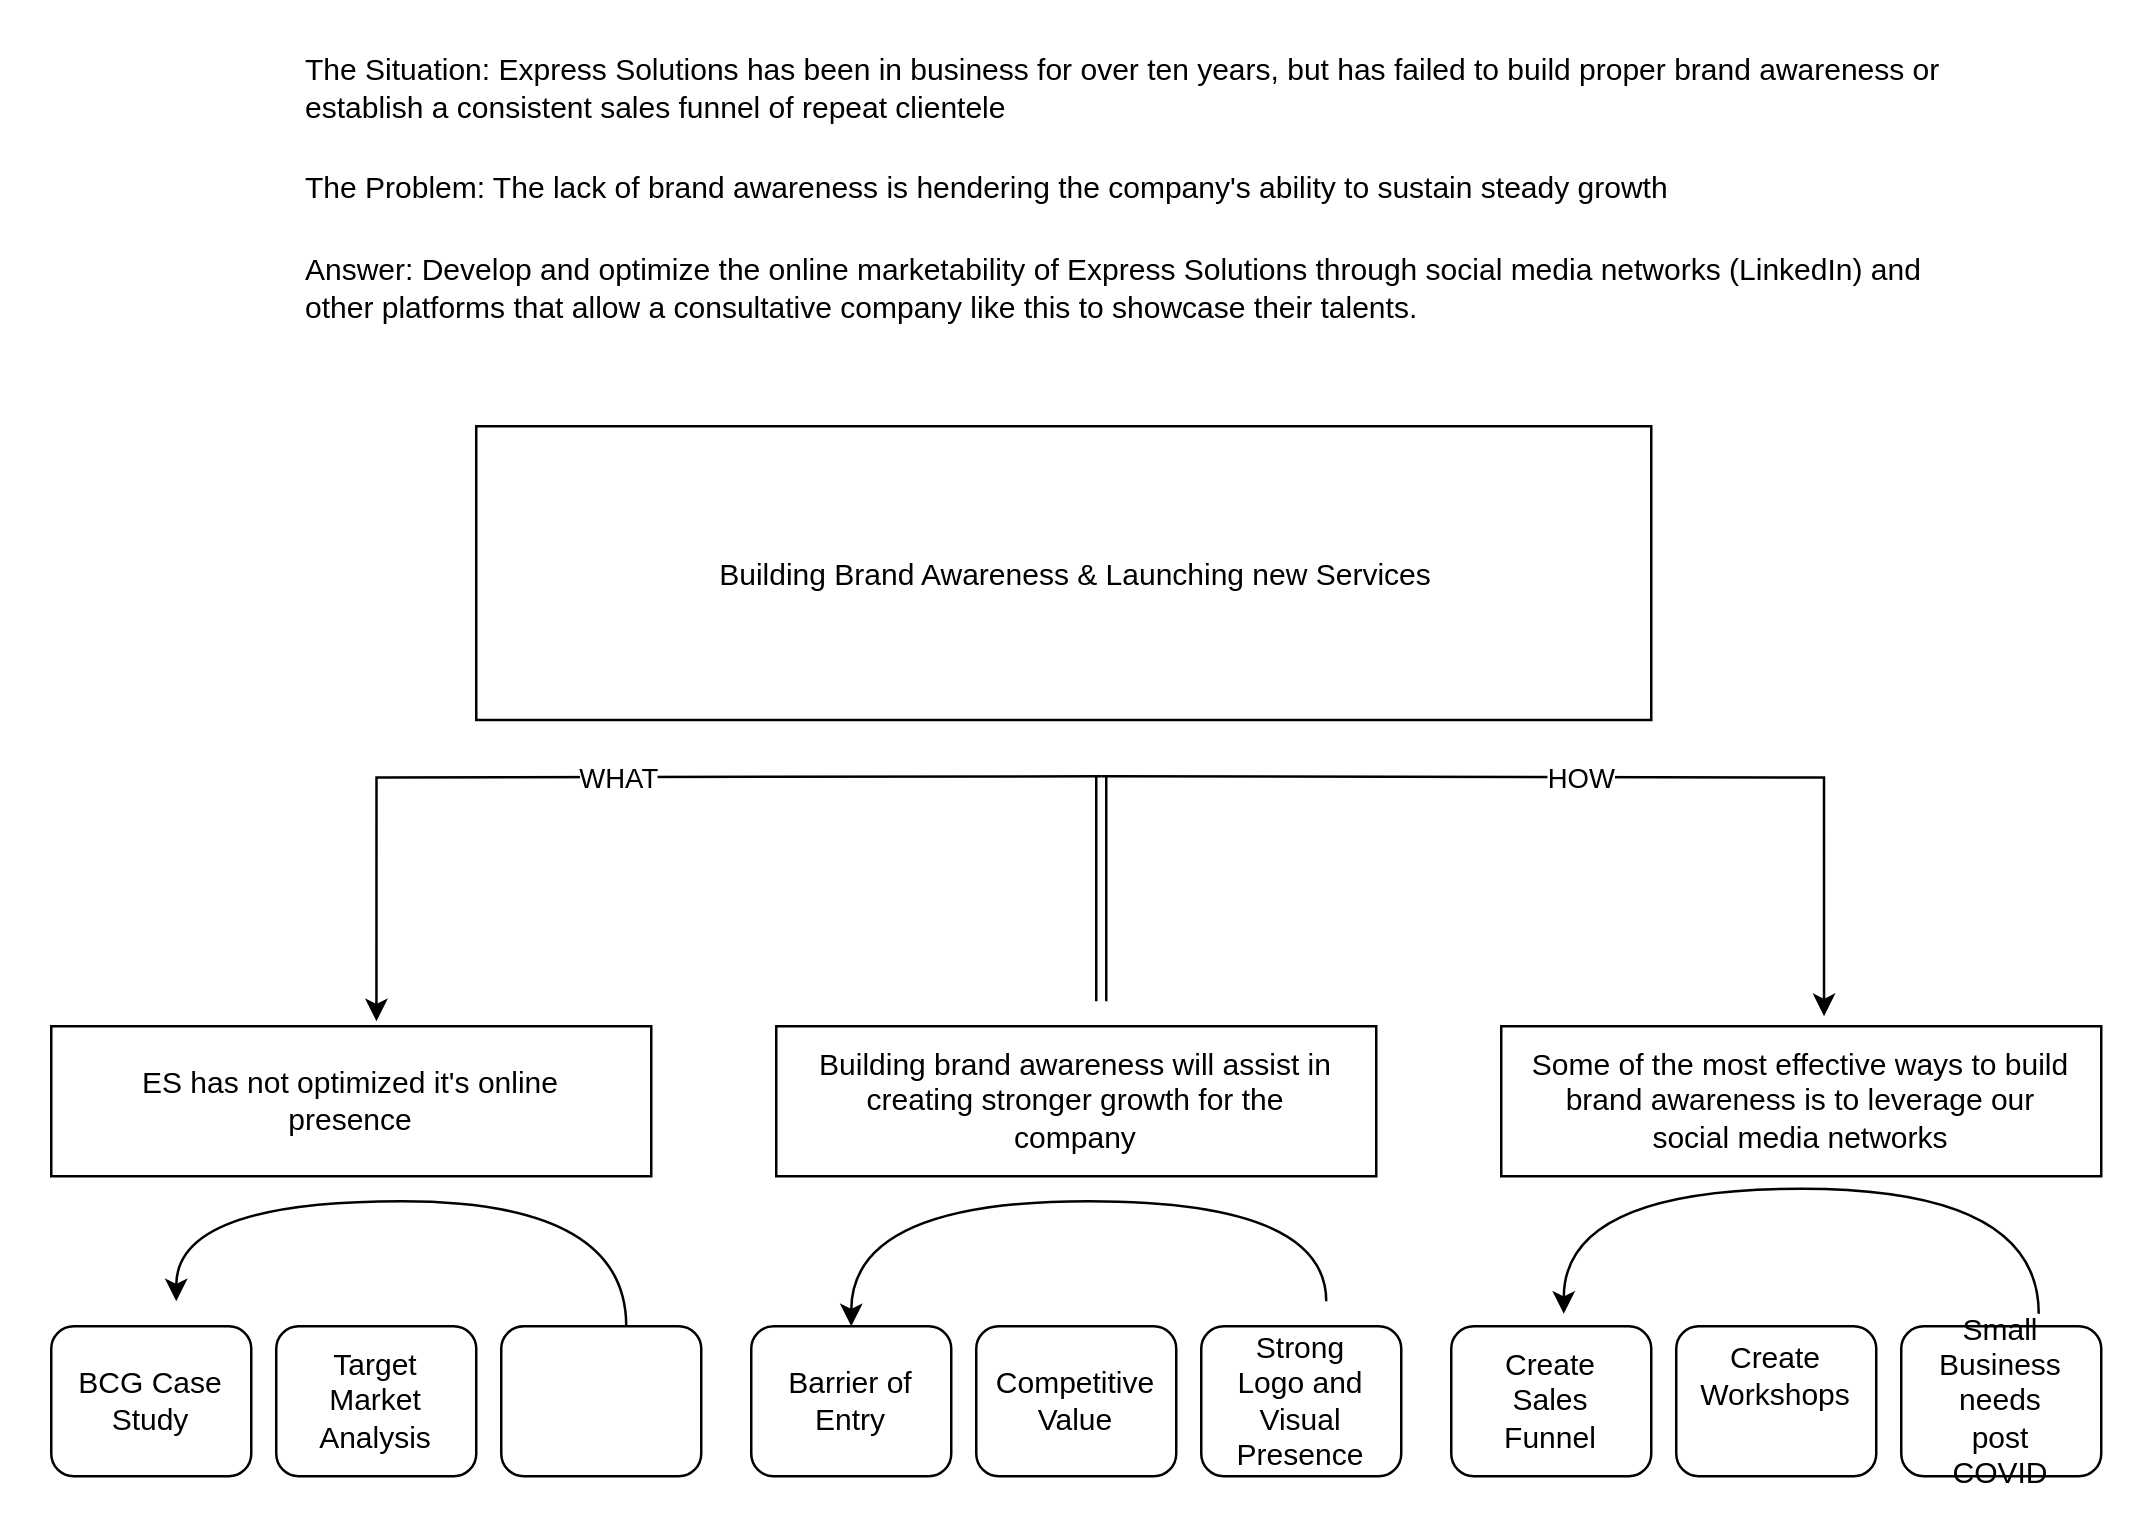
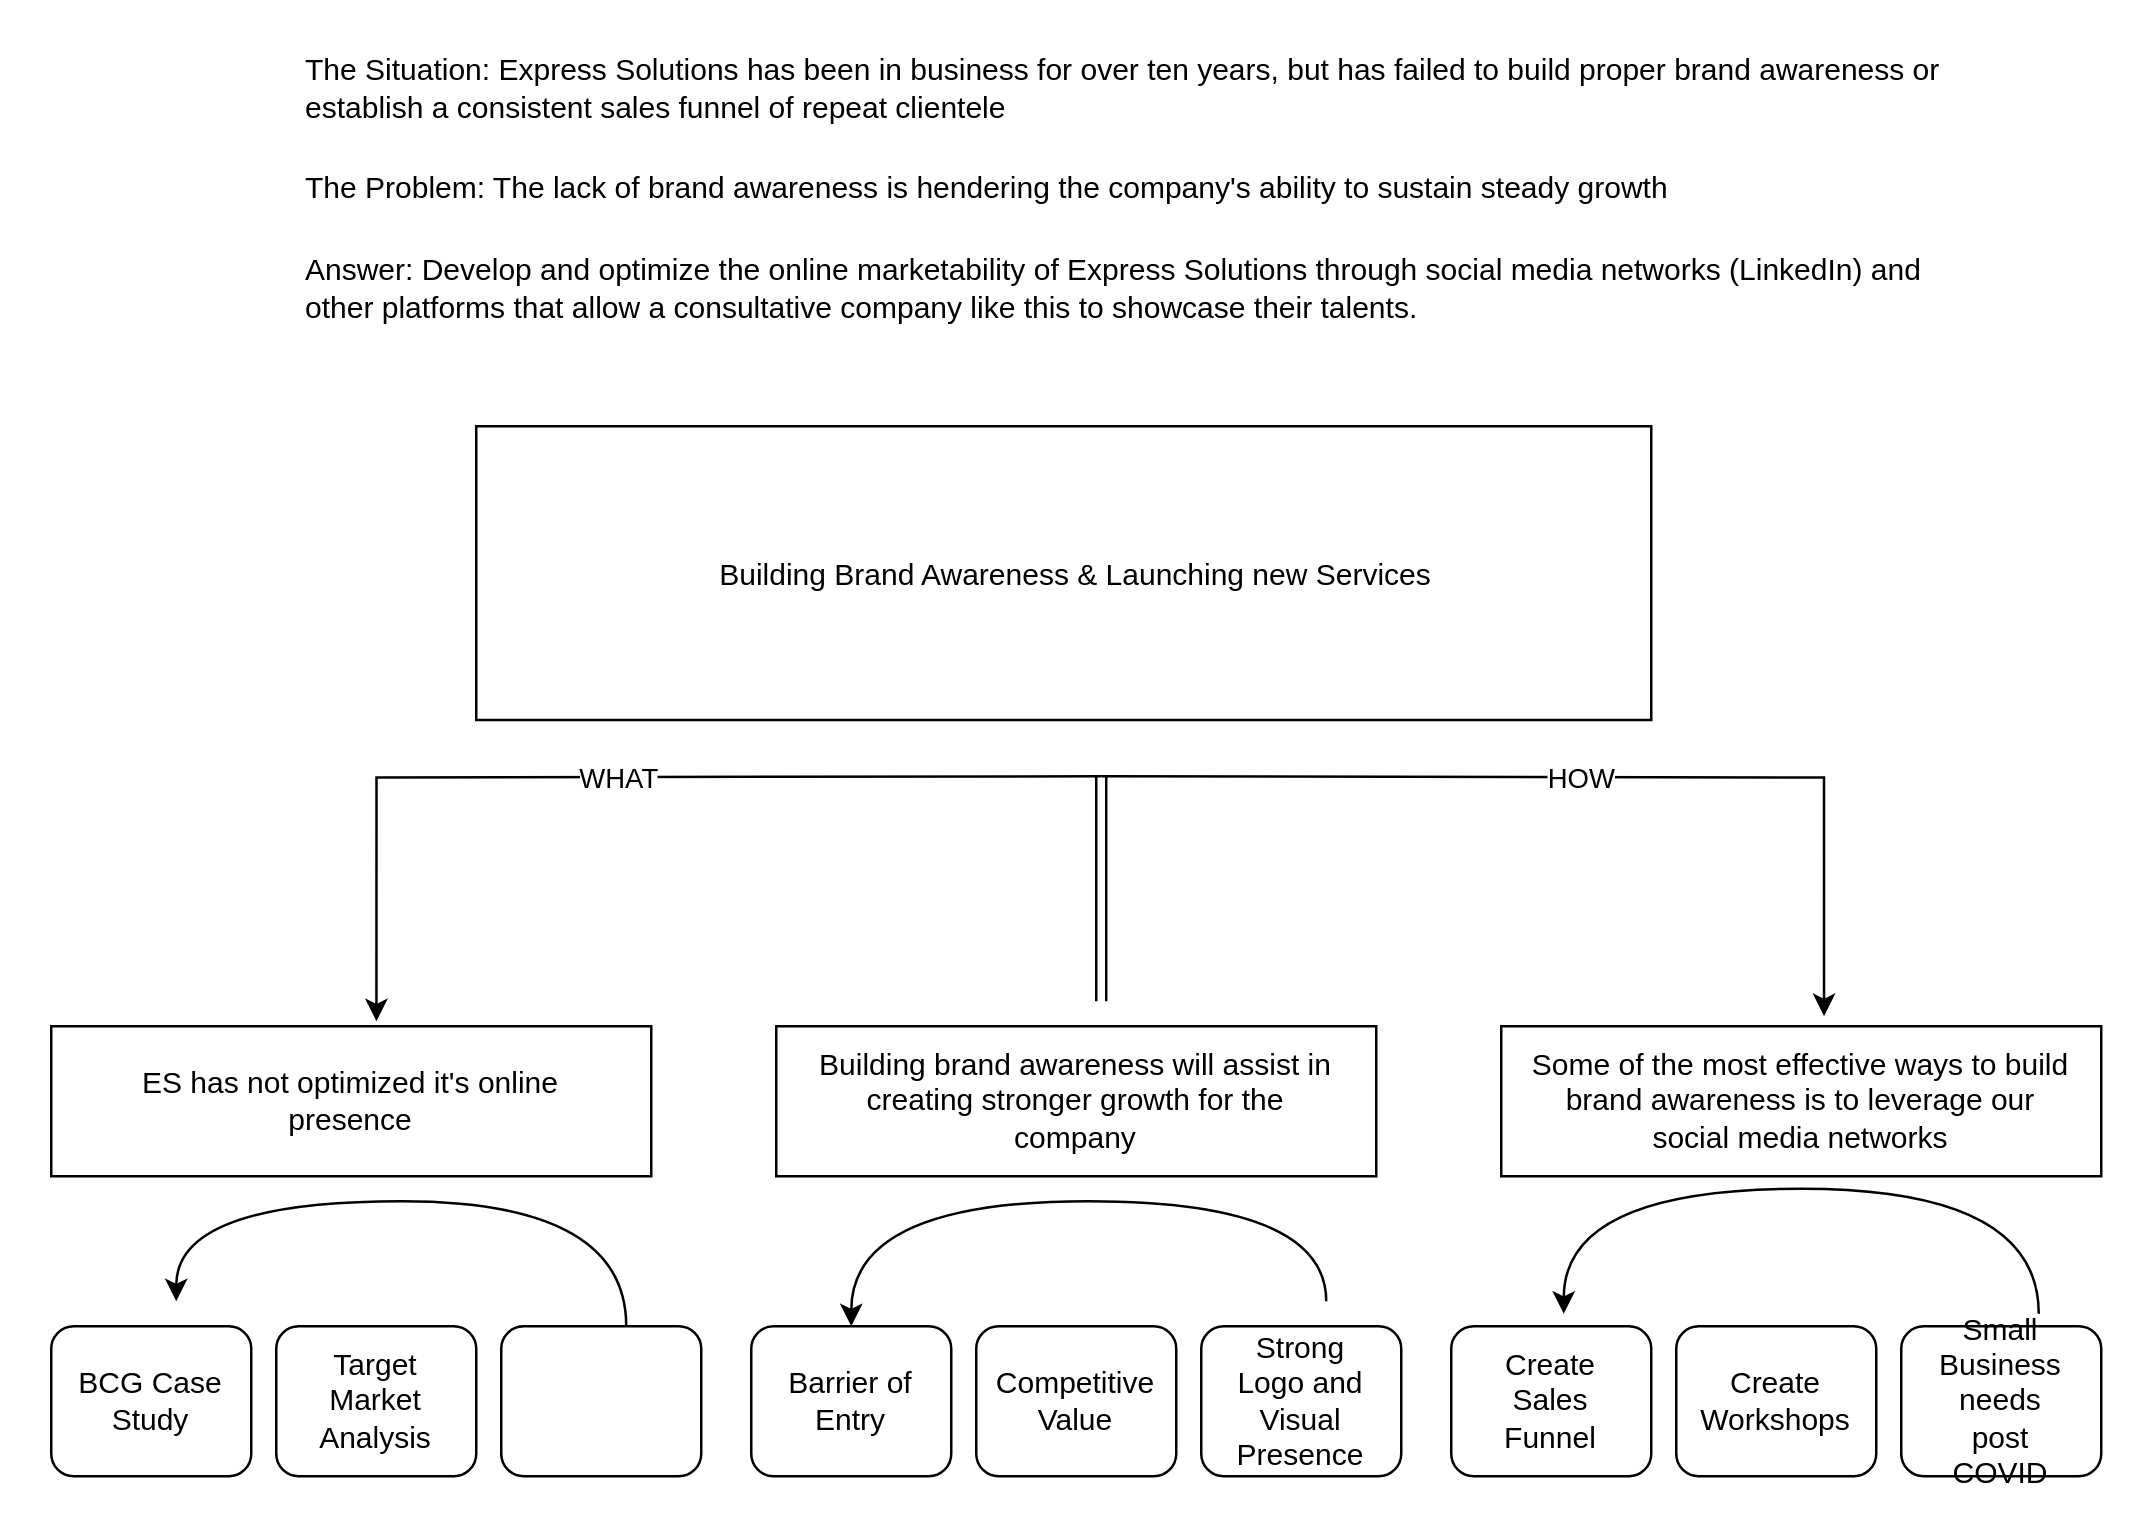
(1776, 1376) -> (1776, 1401)
